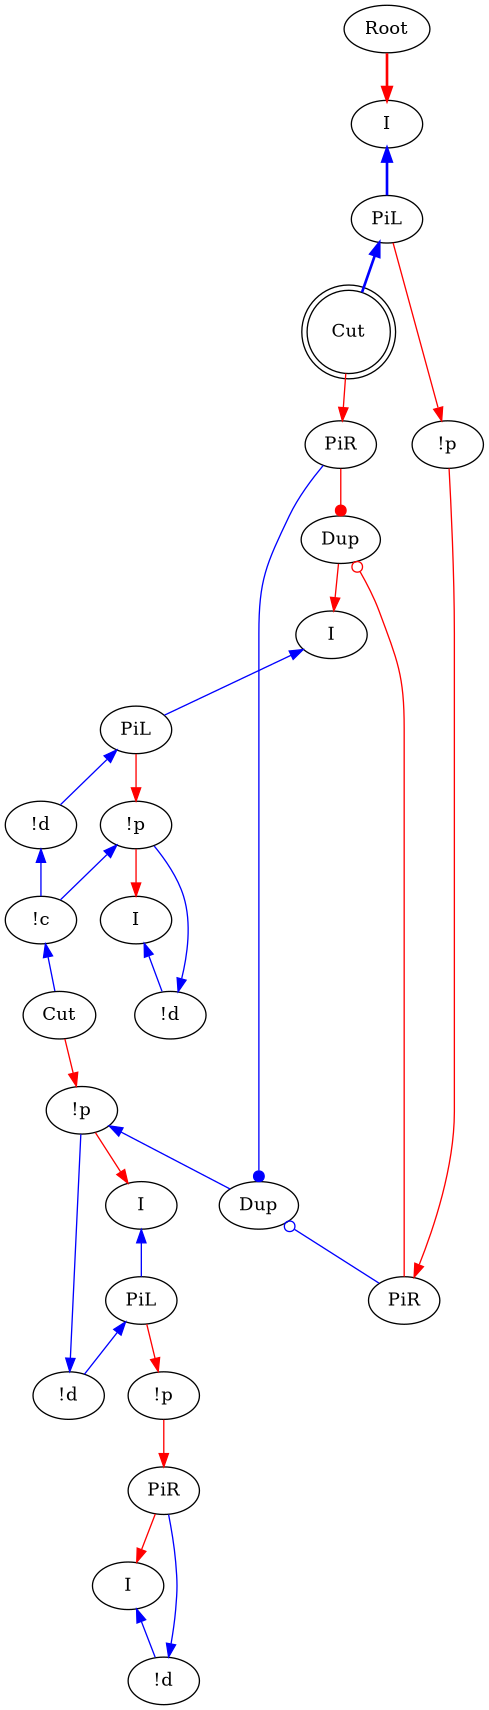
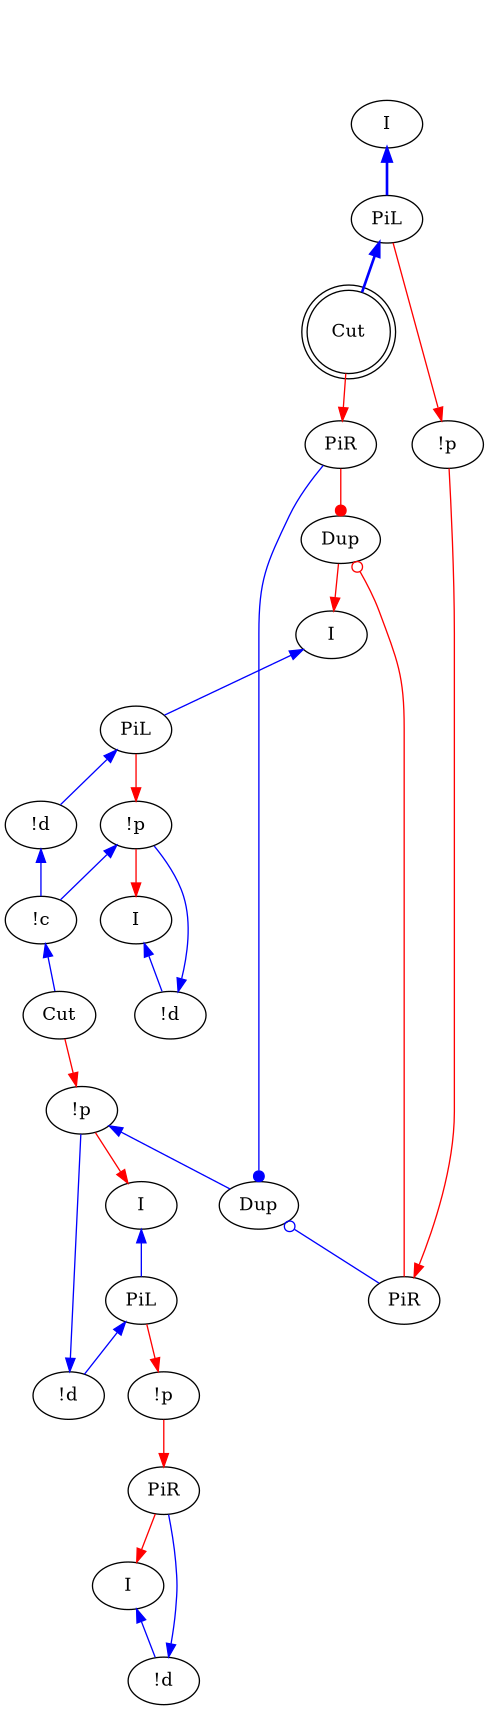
(387, 29) -> none
